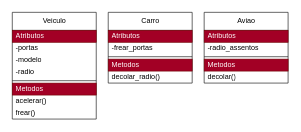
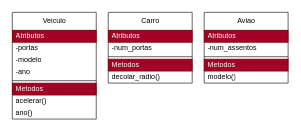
(138, 48) -> (134, 48)
(237, 48) -> (234, 48)
(27, 72) -> (24, 72)
(225, 77) -> (223, 77)
(30, 113) -> (26, 113)
